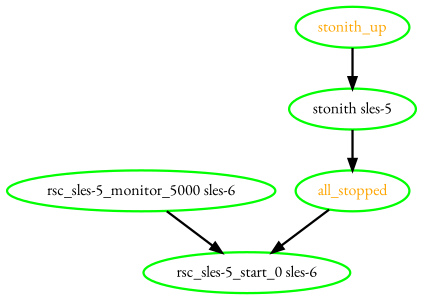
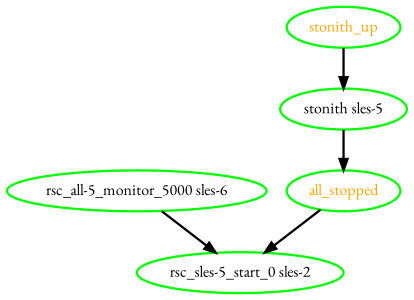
(141, 191) -> (137, 191)
(247, 273) -> (240, 273)
